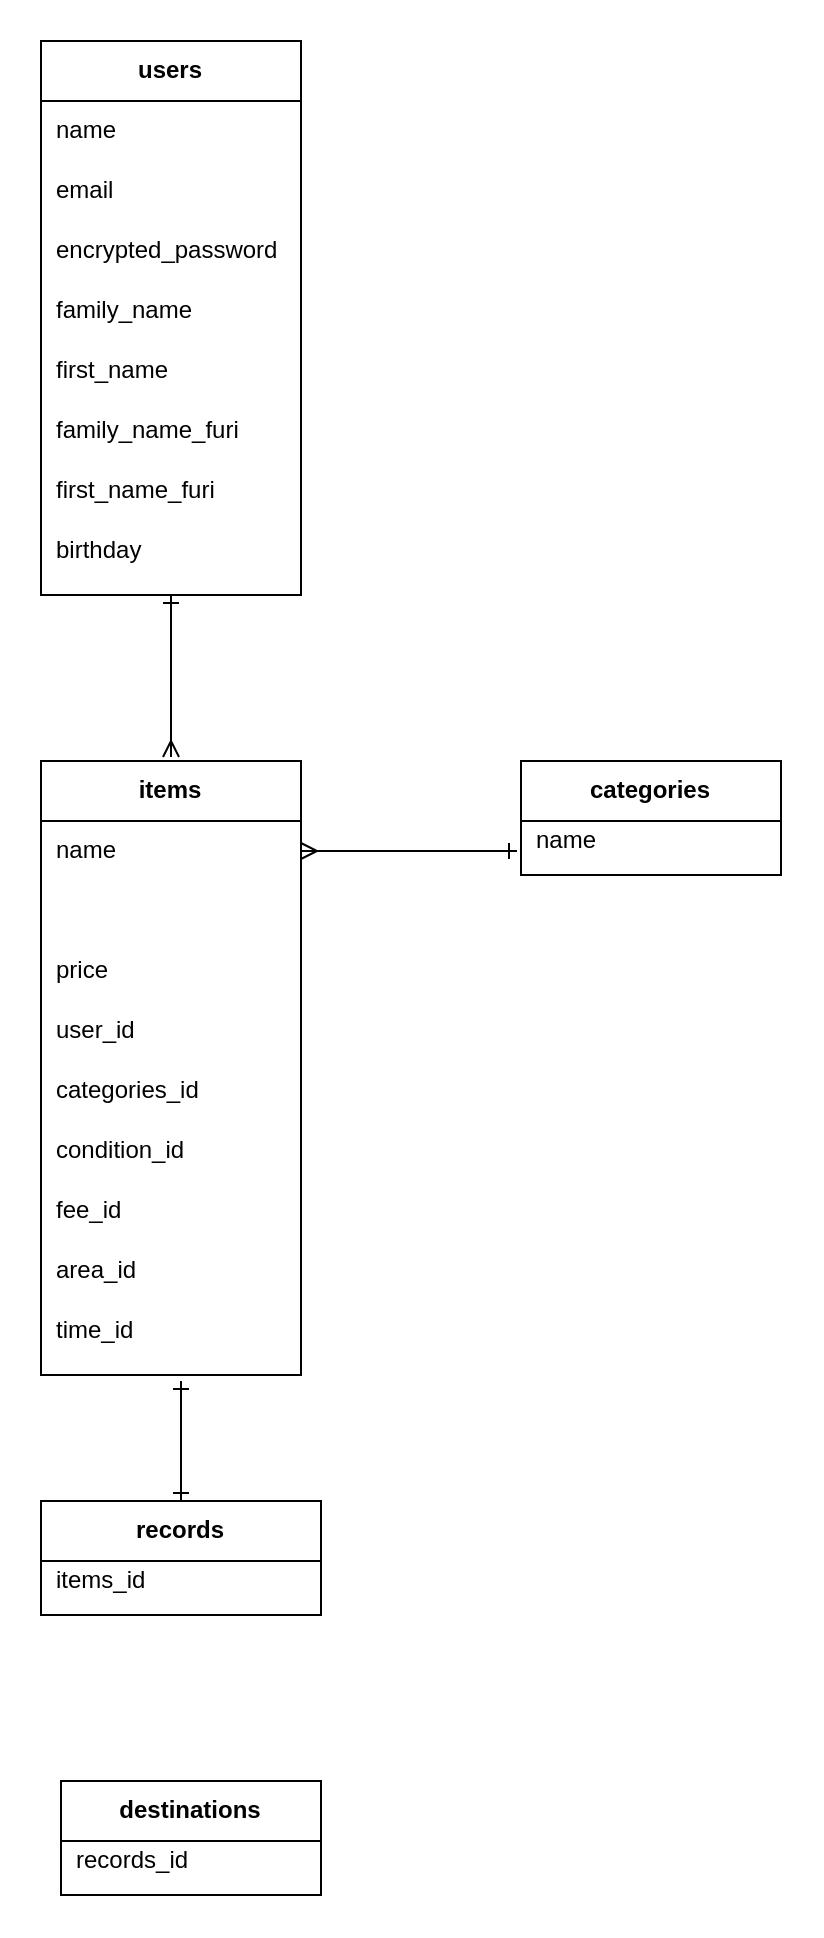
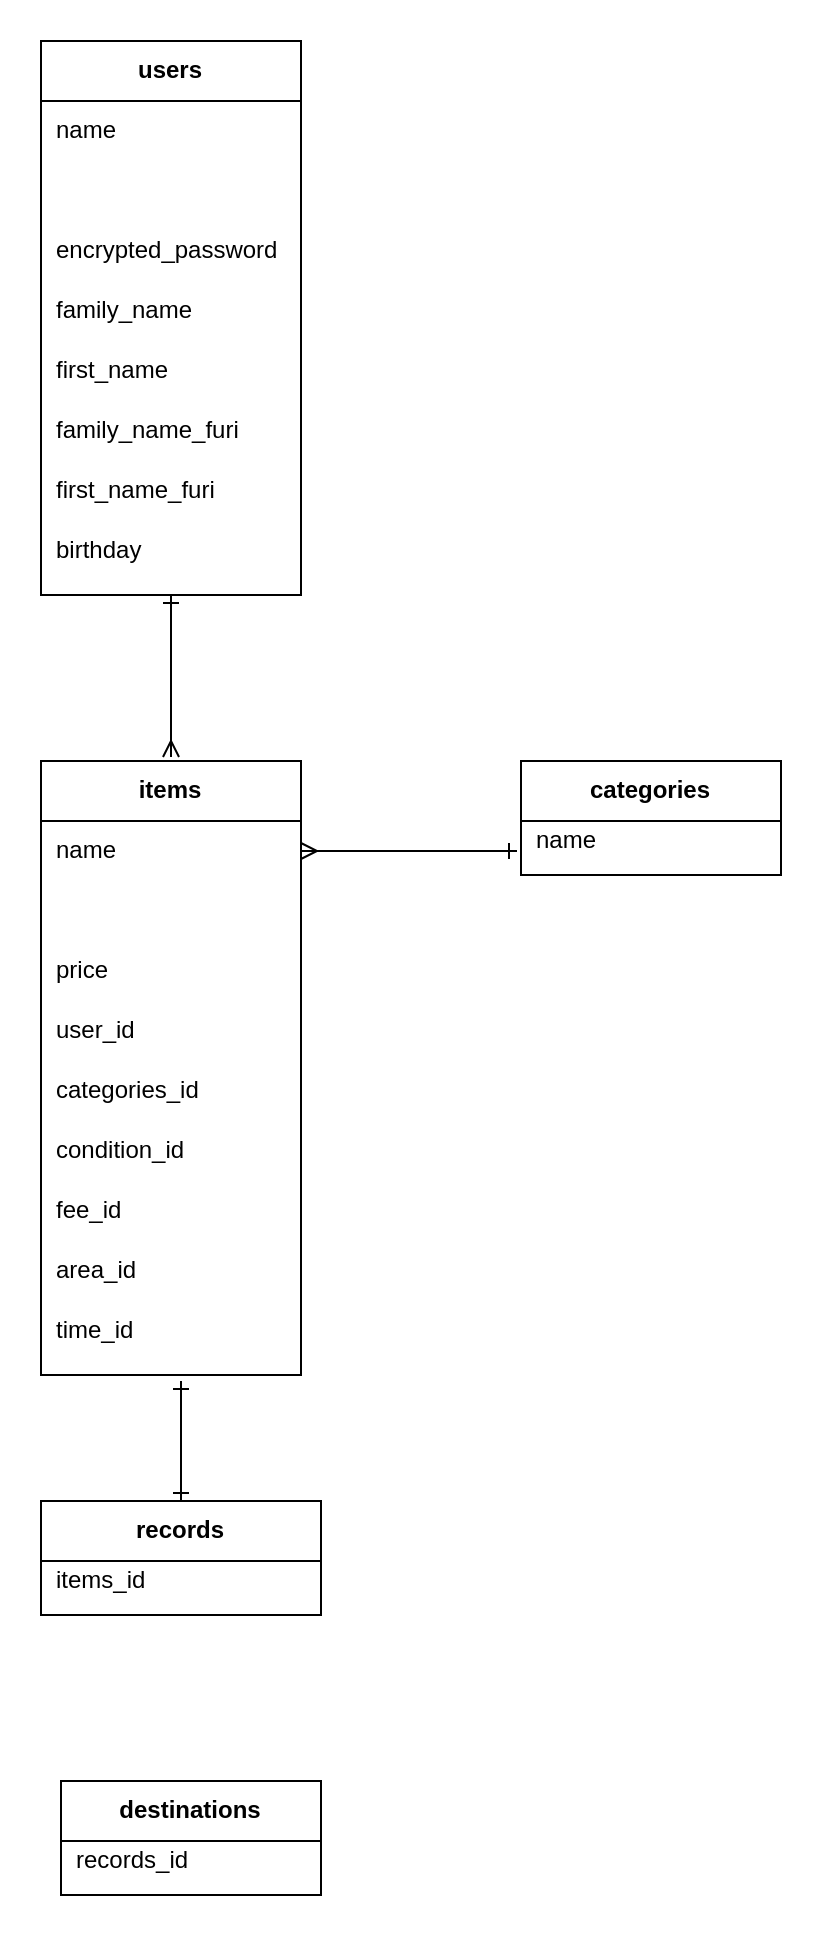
(171, 191) -> none
